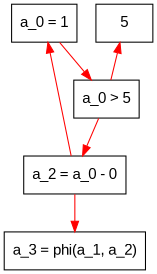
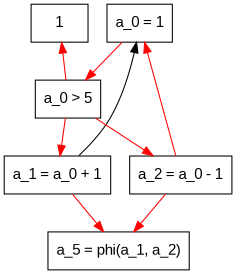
(124, 23) -> (60, 23)
none -> (57, 175)
(75, 175) -> (181, 175)
(75, 251) -> (119, 251)
